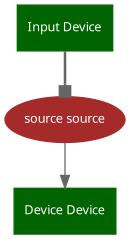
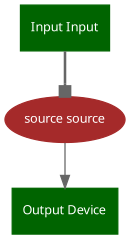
(65, 28) -> (65, 28)
(65, 211) -> (65, 211)
